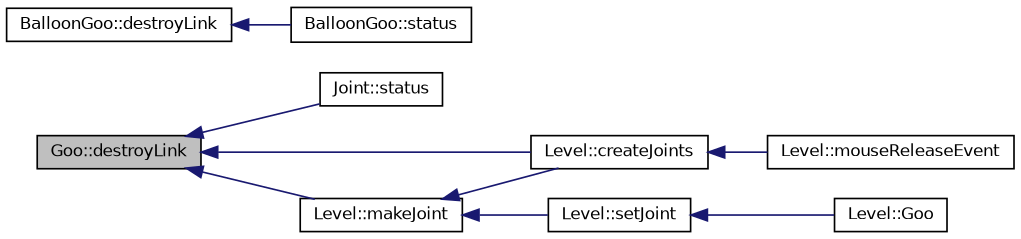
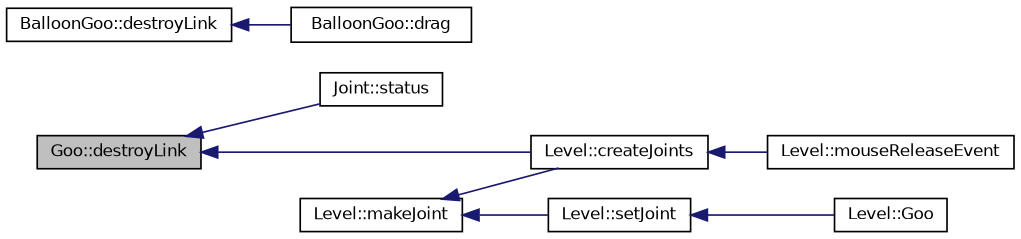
(381, 25) -> (381, 25)
(259, 186) -> none
